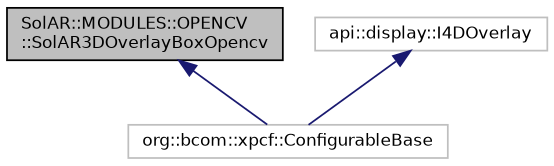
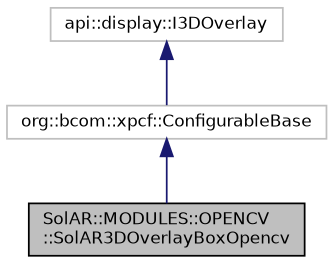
(431, 34) -> (167, 24)
(230, 98) -> (167, 180)
